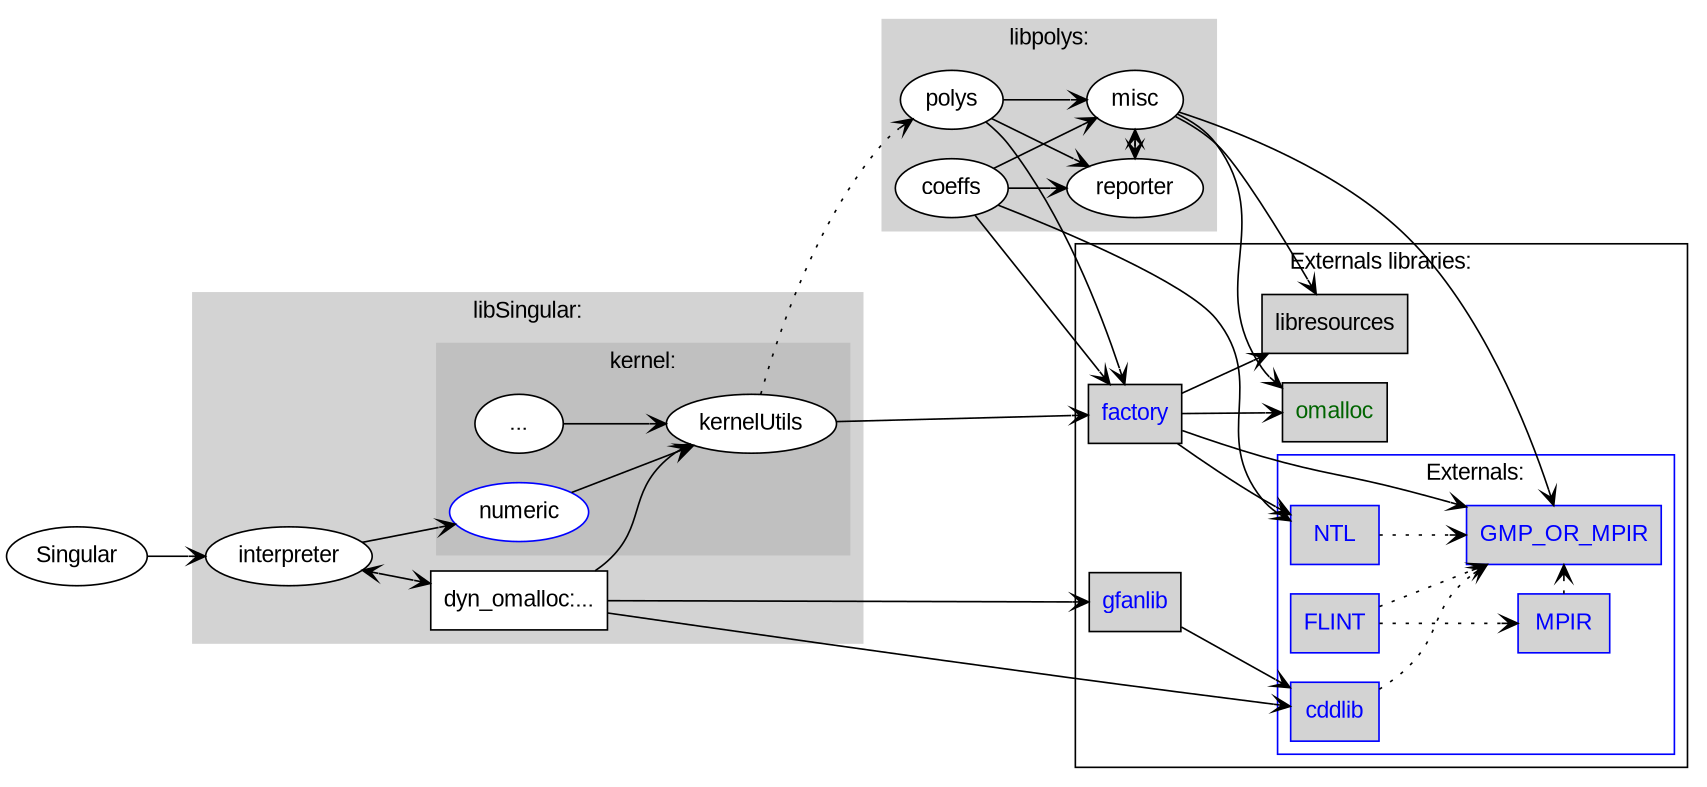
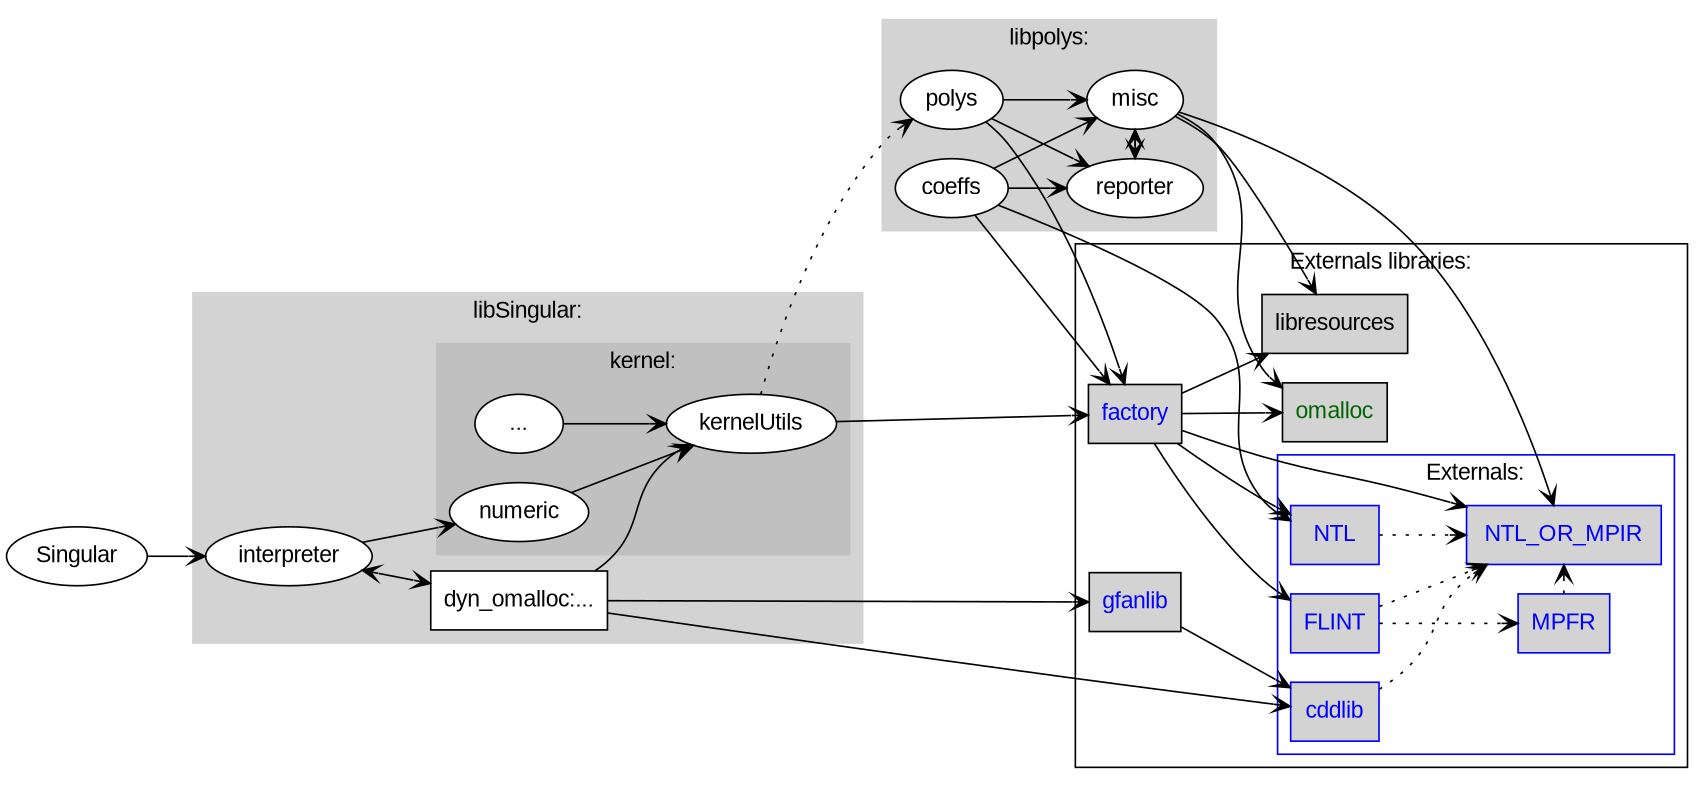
(519, 512) -> (519, 512)
none -> (1210, 522)
(1564, 535) -> (1564, 535)
(1564, 623) -> (1564, 623)
